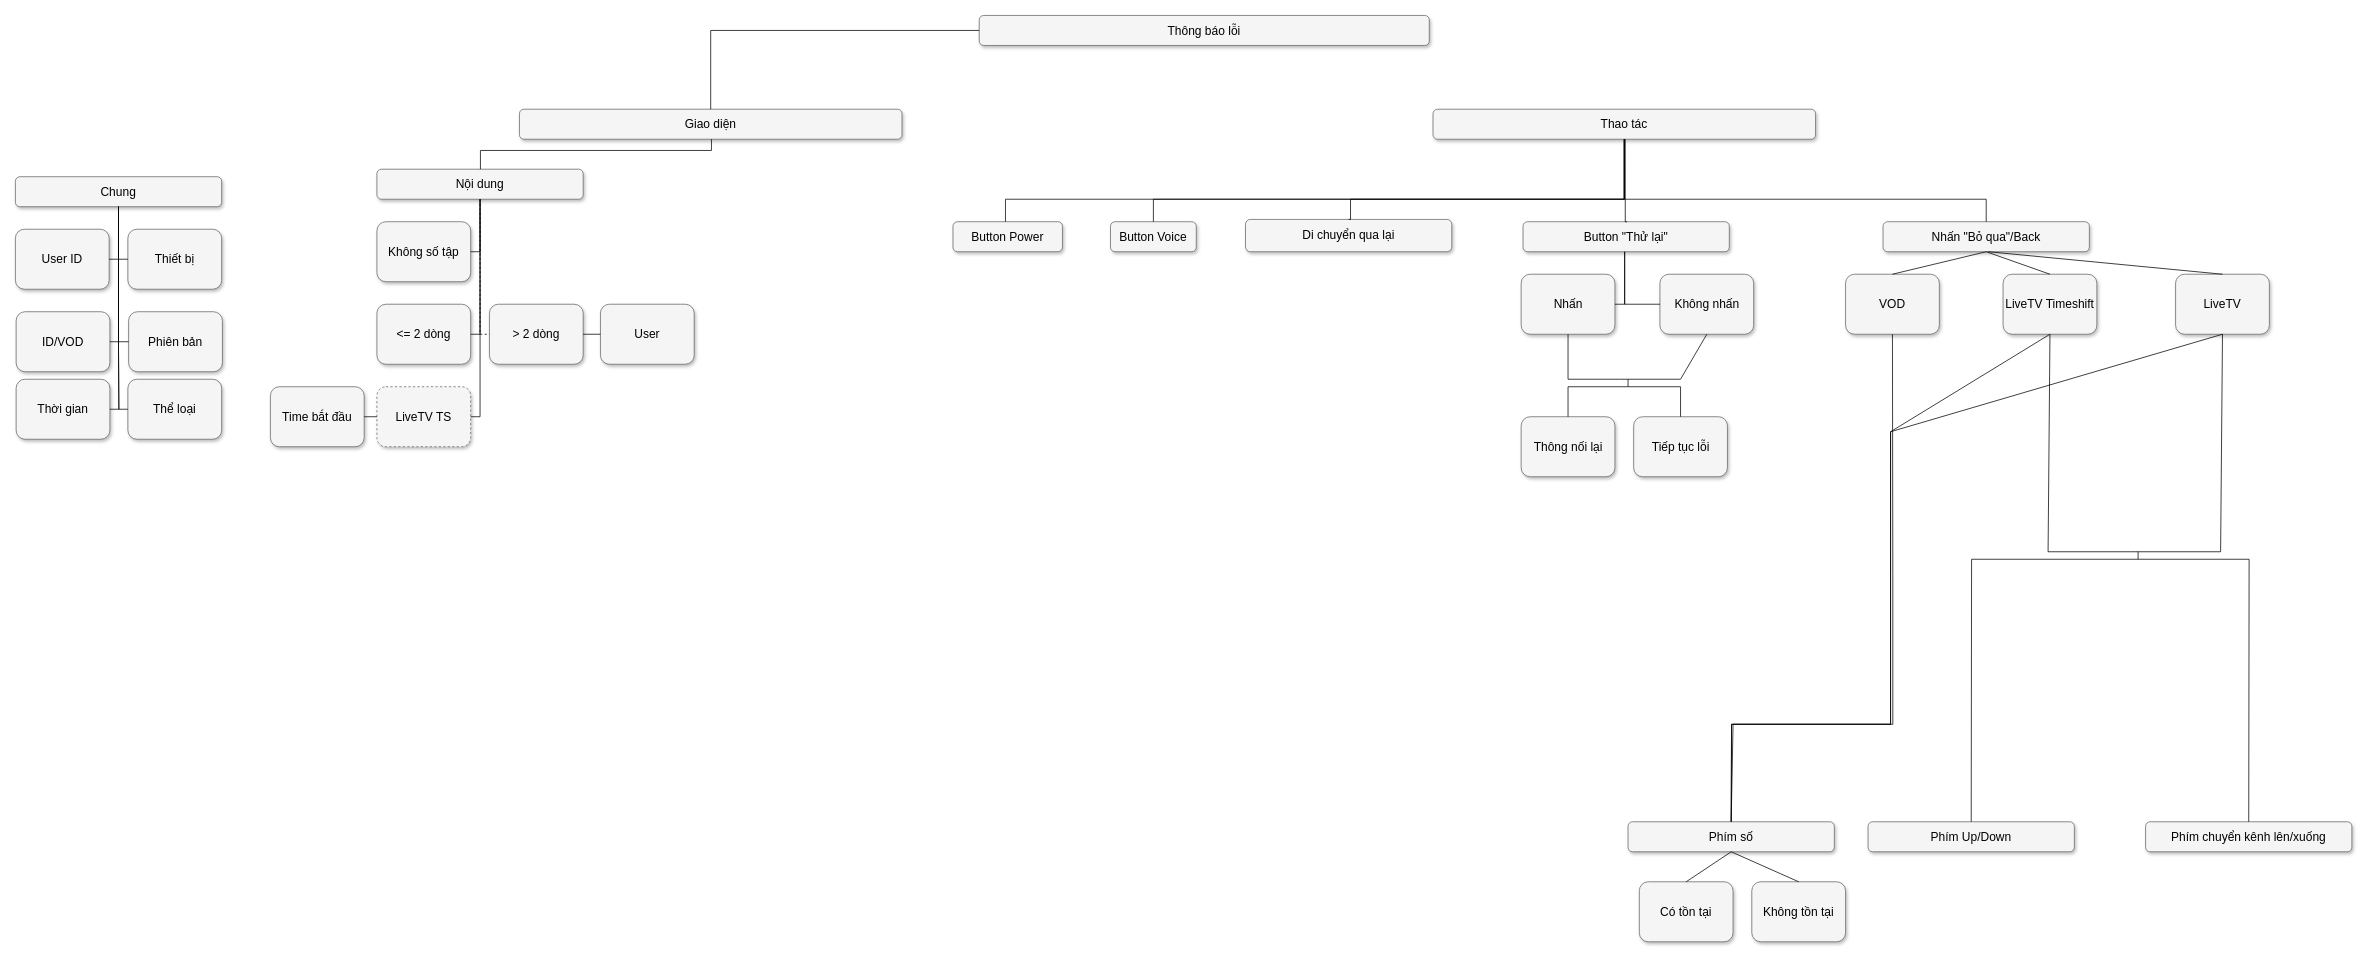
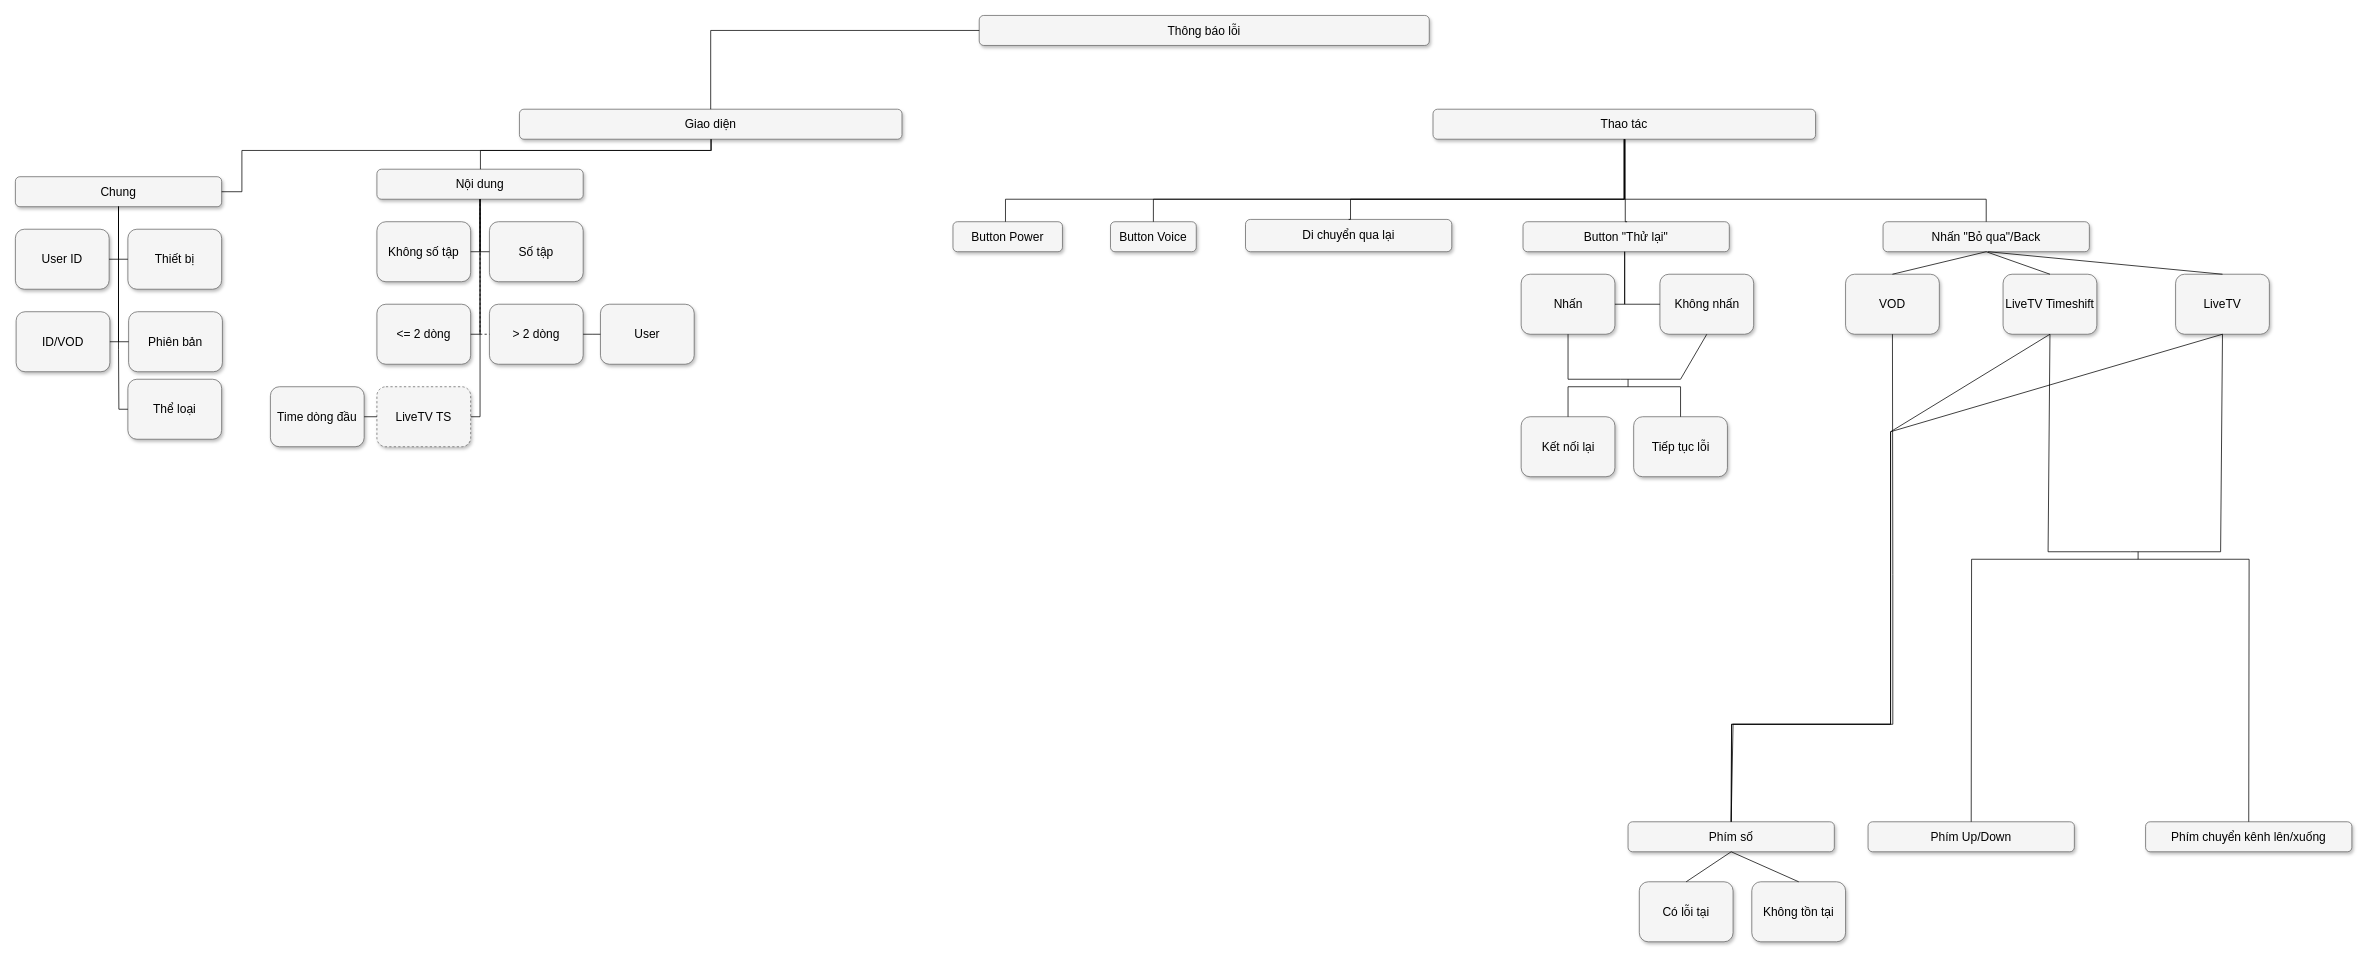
none -> (330, 150)
none -> (485, 252)
none -> (536, 252)
(63, 409) -> none
(113, 409) -> none
(317, 417) -> (317, 417)
(1568, 447) -> (1568, 447)
(1686, 912) -> (1686, 912)
